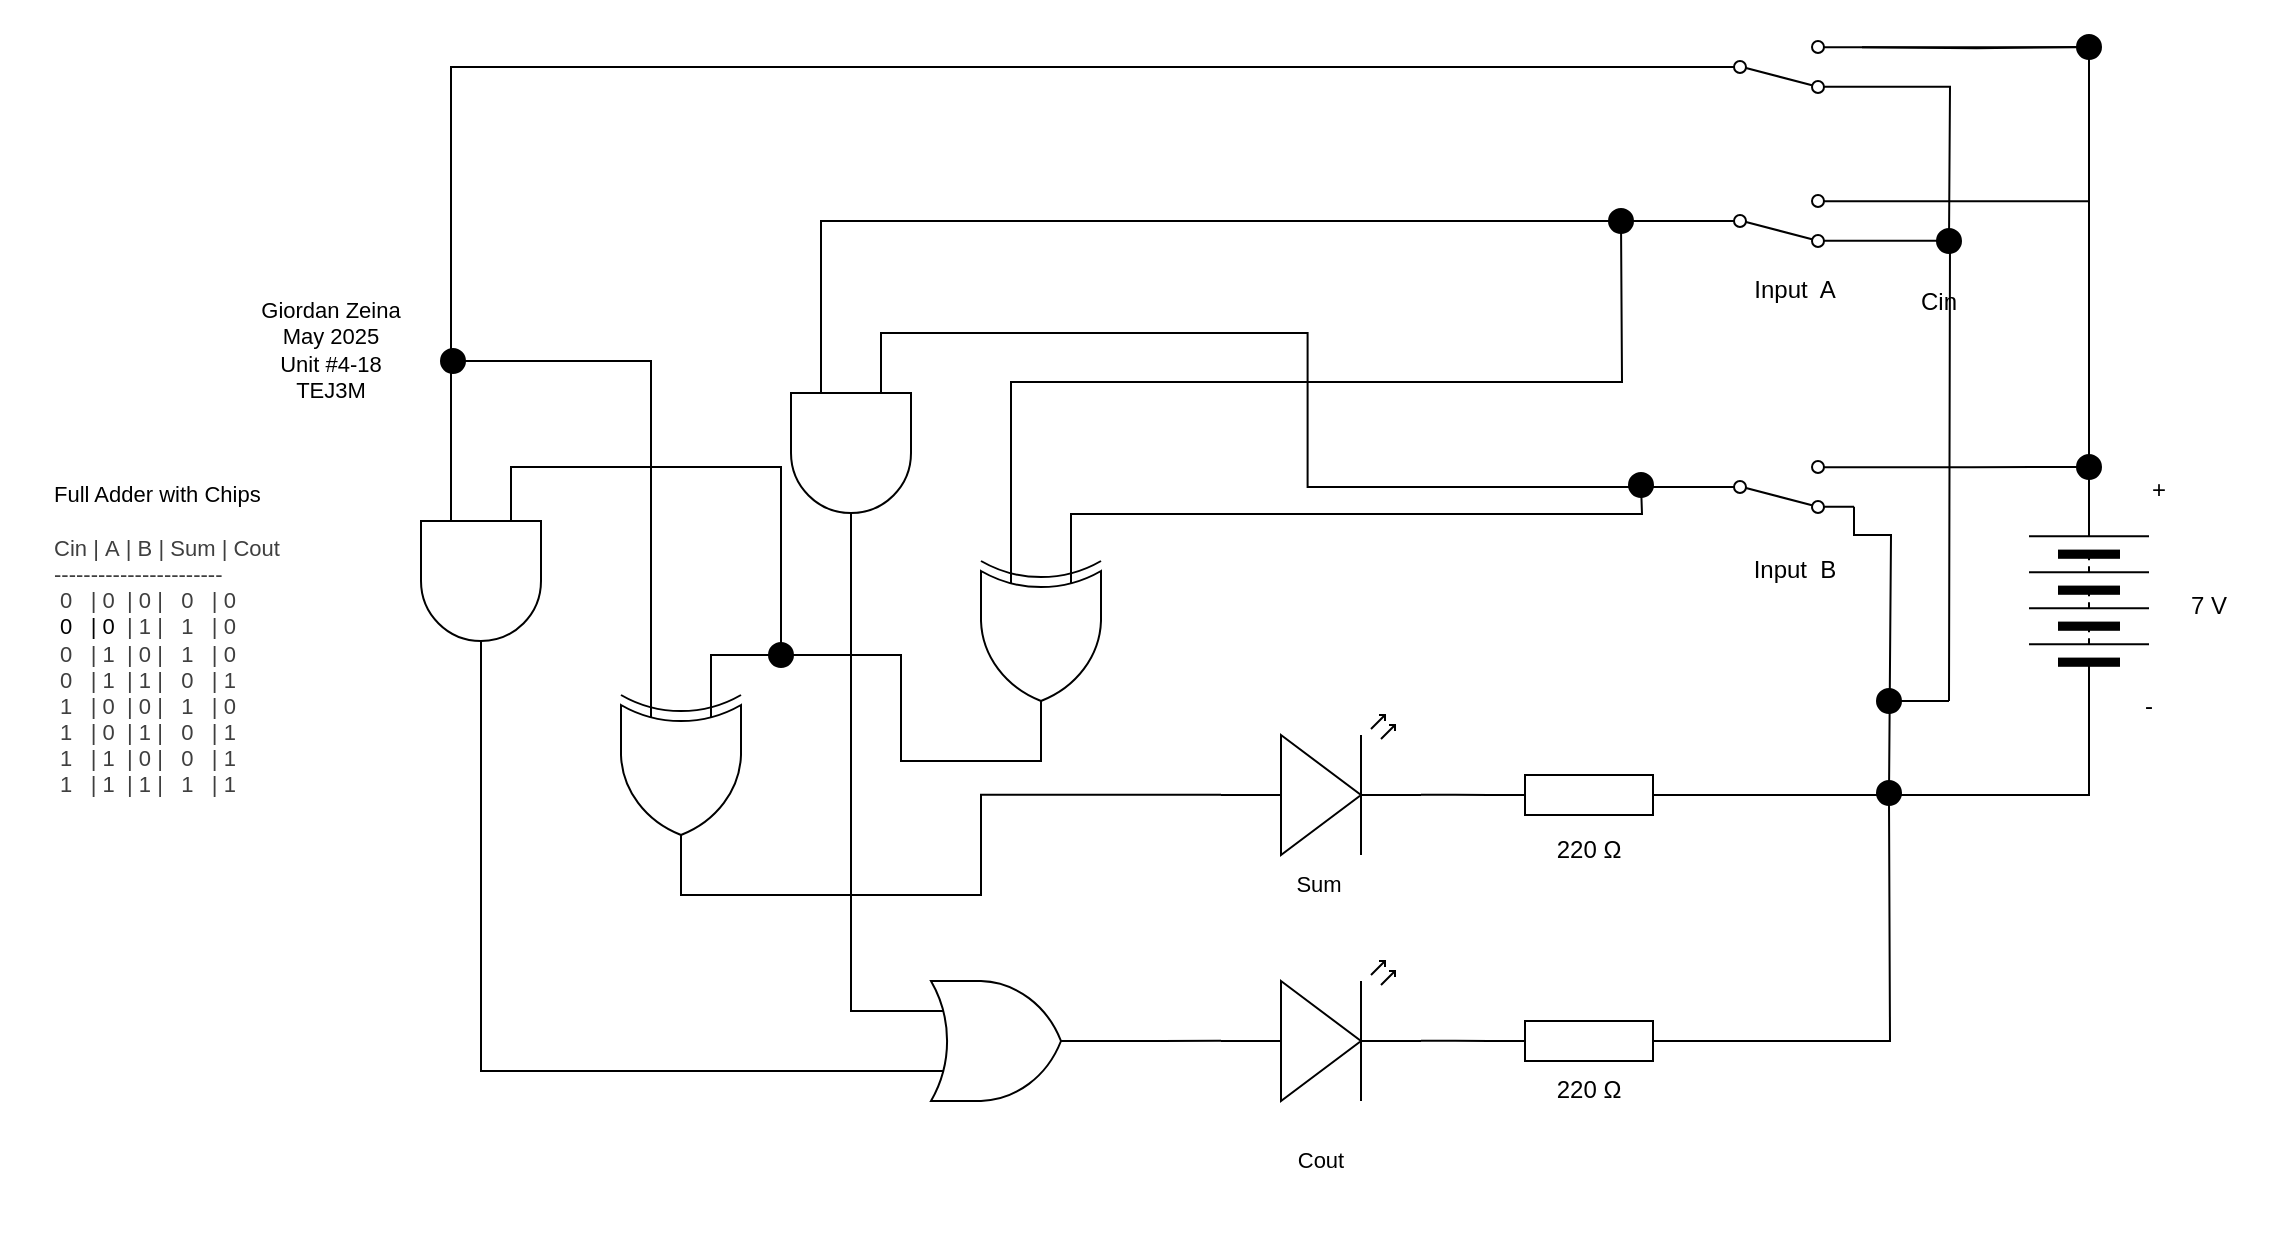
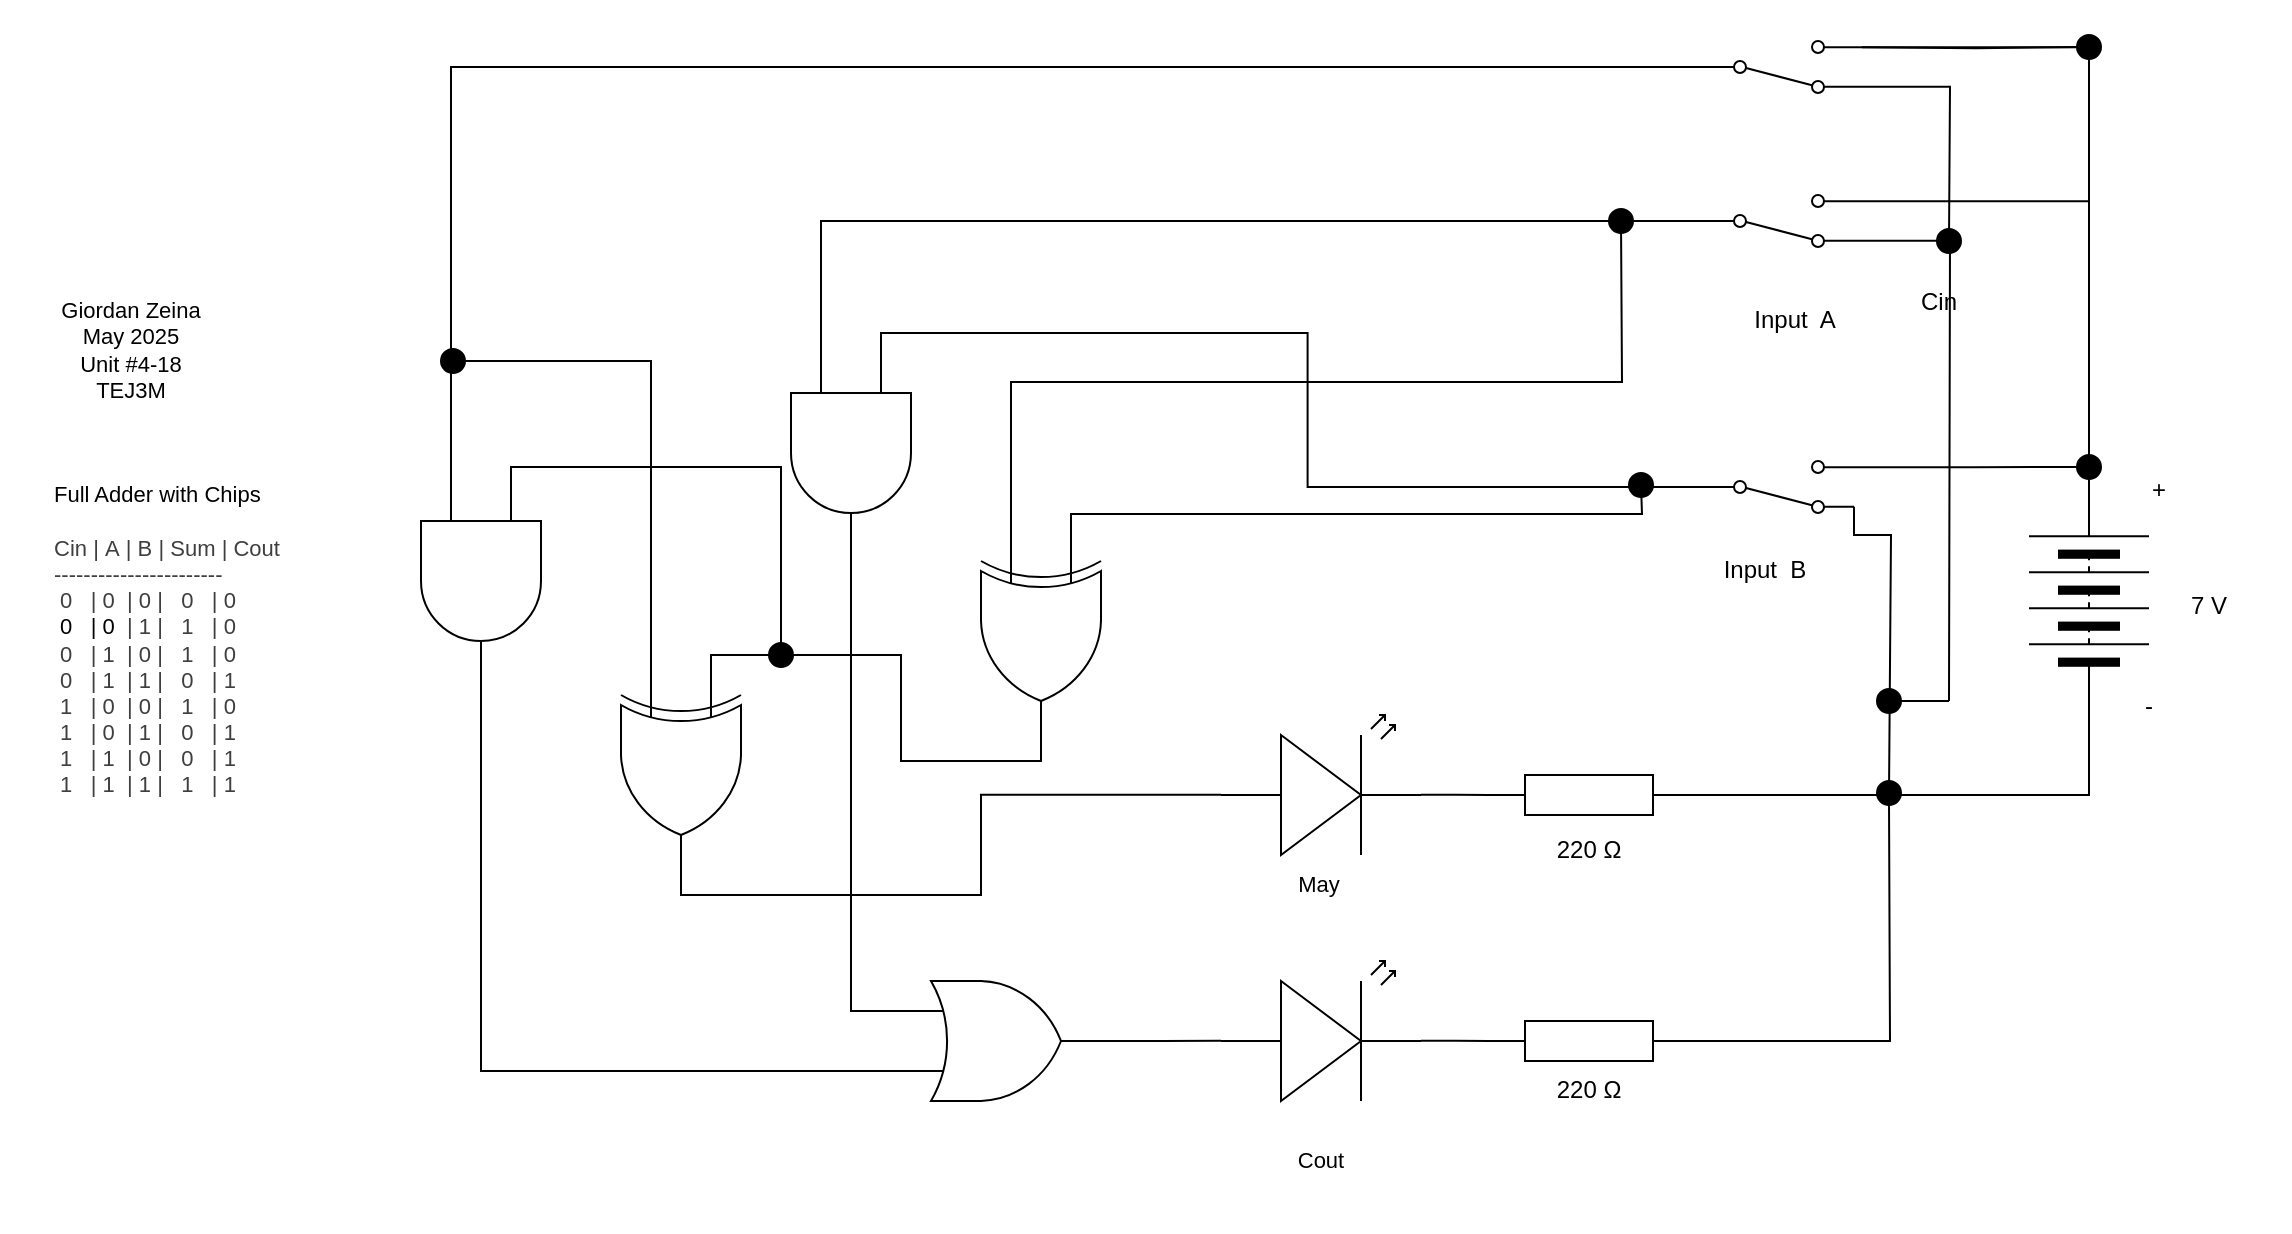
(1794, 291) -> (1794, 321)
(331, 351) -> (131, 351)
(1794, 571) -> (1764, 571)
(1320, 885) -> (1320, 885)
